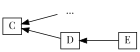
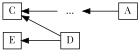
none -> (128, 11)
(103, 41) -> (45, 41)
